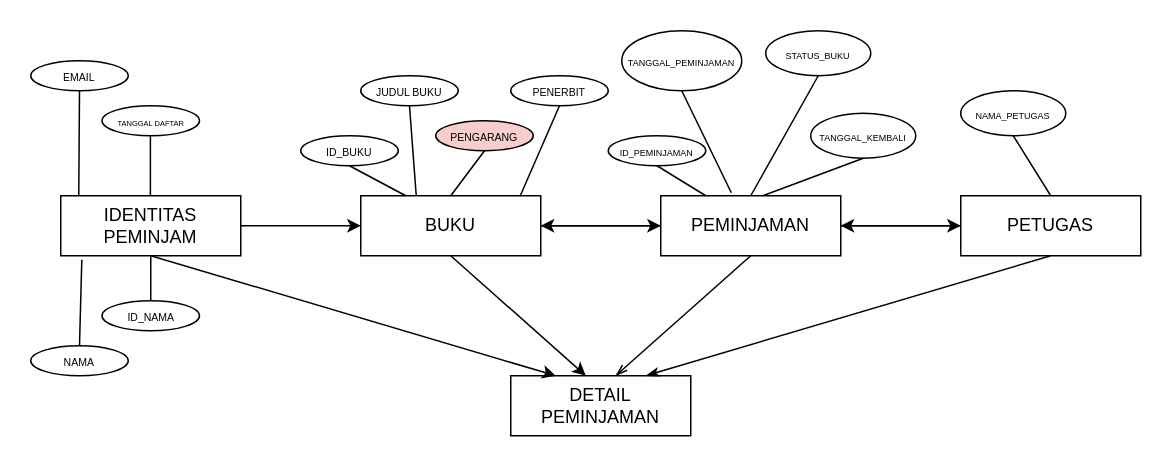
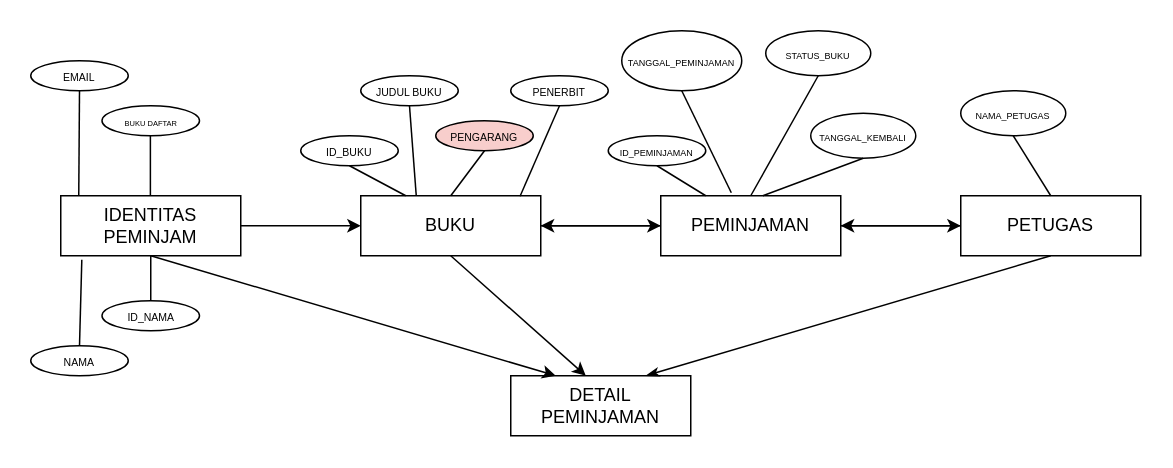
(152, 121) -> (152, 121)
(684, 315) -> none
